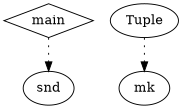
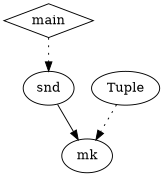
none -> (65, 118)
